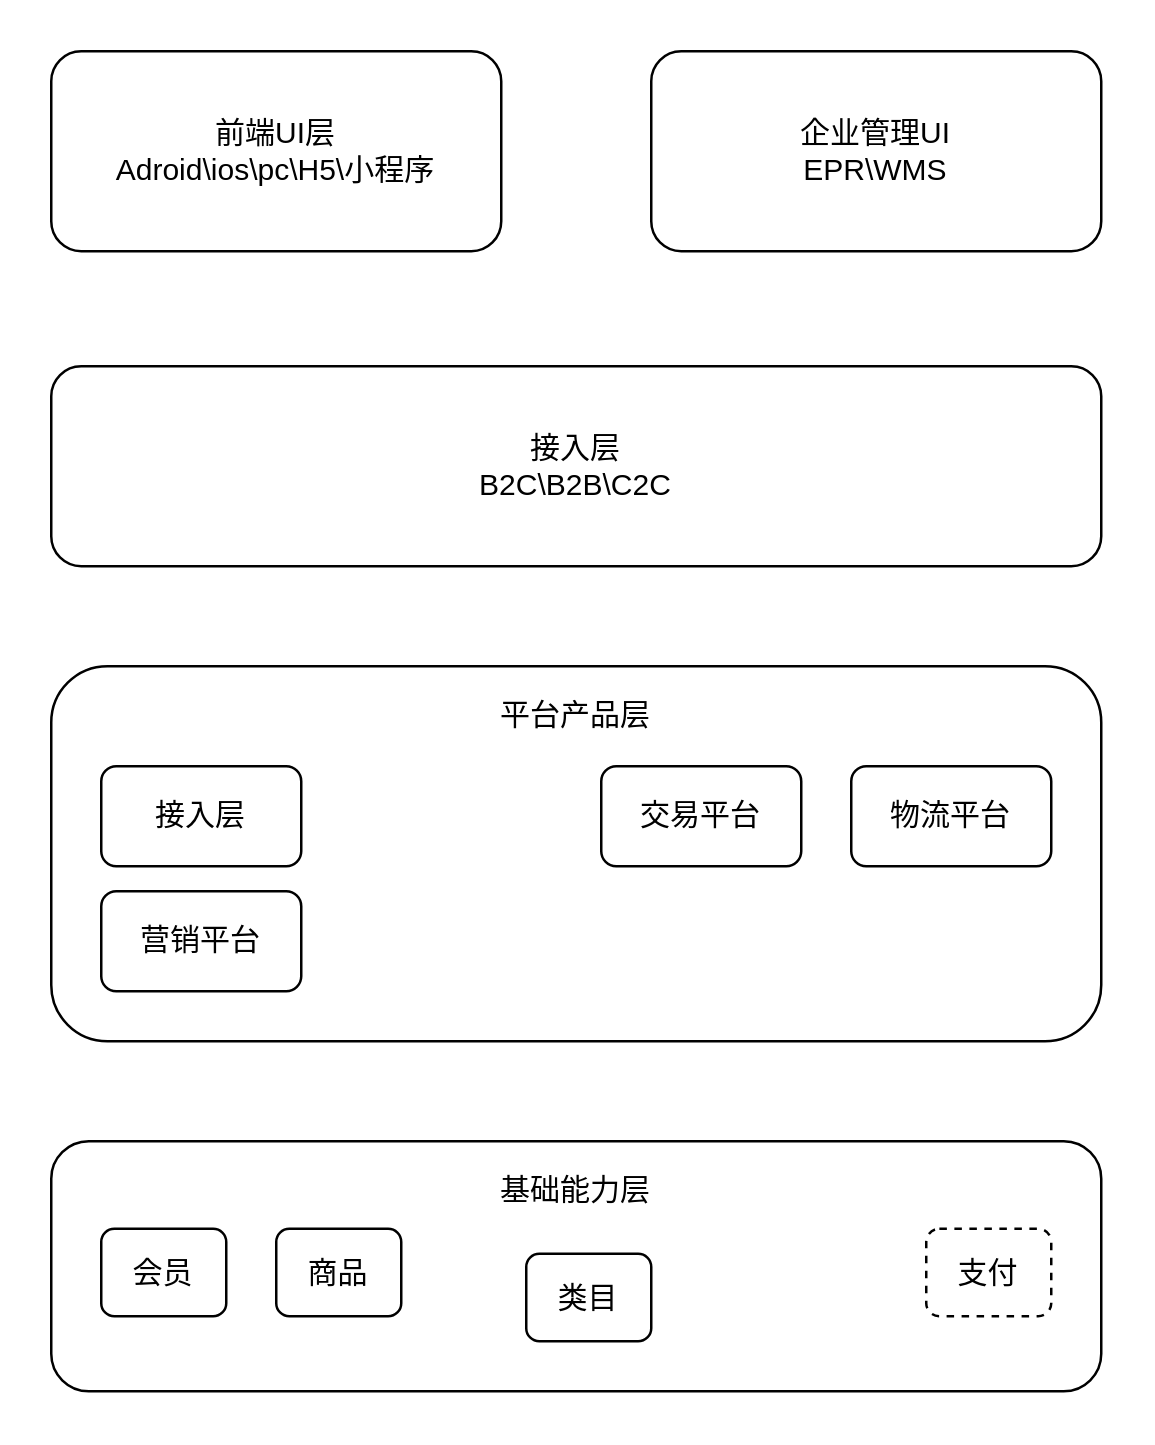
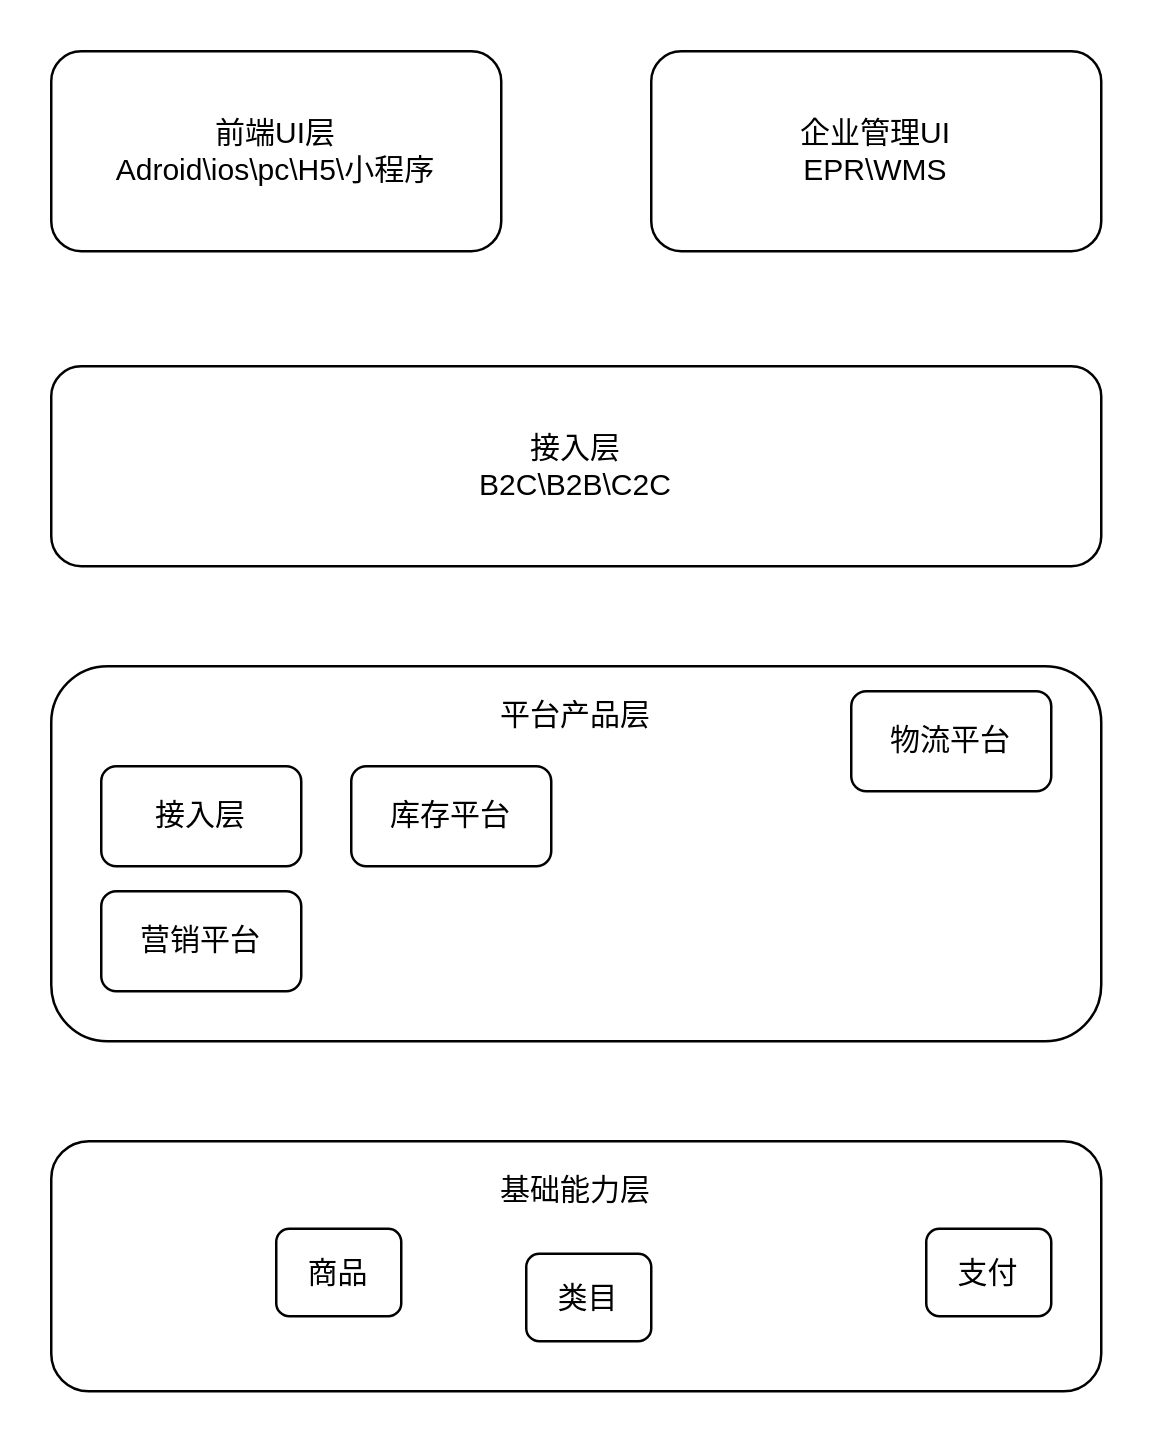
none -> (451, 816)
(701, 816) -> none
(951, 816) -> (951, 741)
(164, 1273) -> none
(989, 1273) -> (989, 1273)
